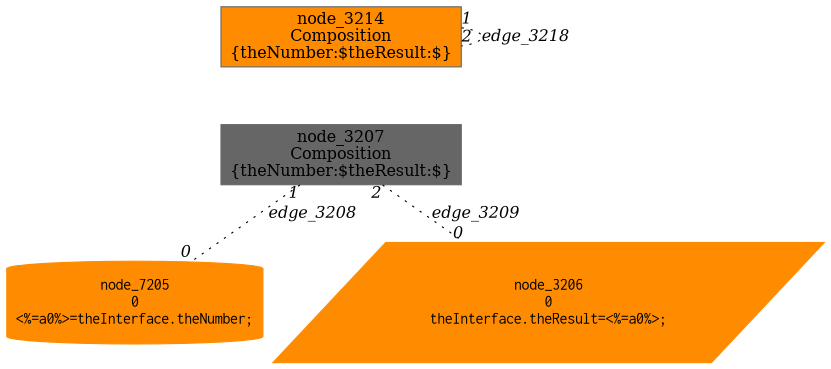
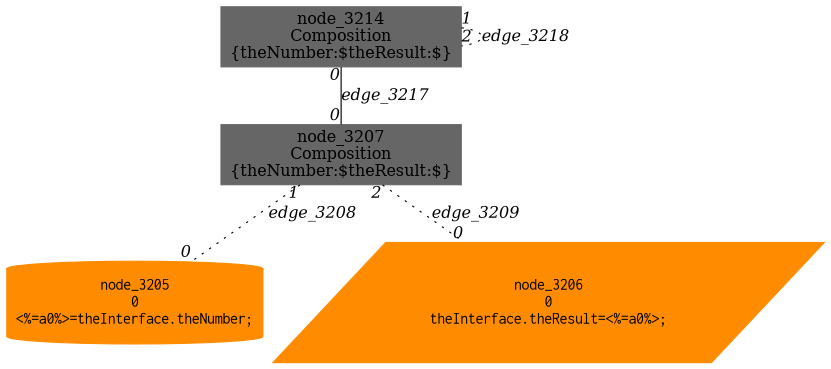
(341, 37) -> (341, 37)
none -> (341, 96)
(135, 303) -> (135, 303)
